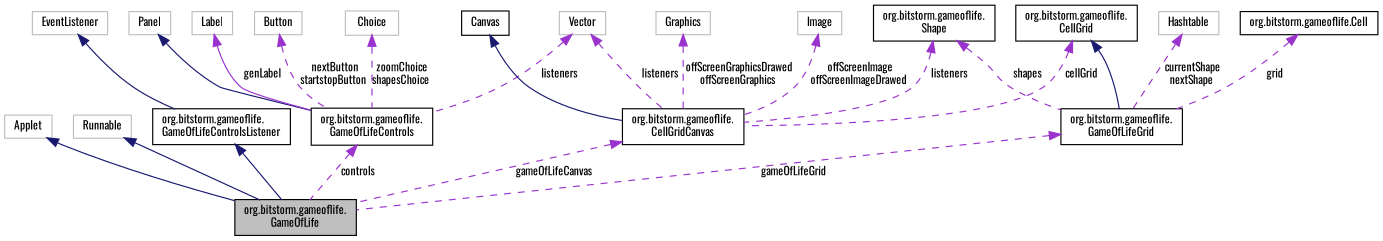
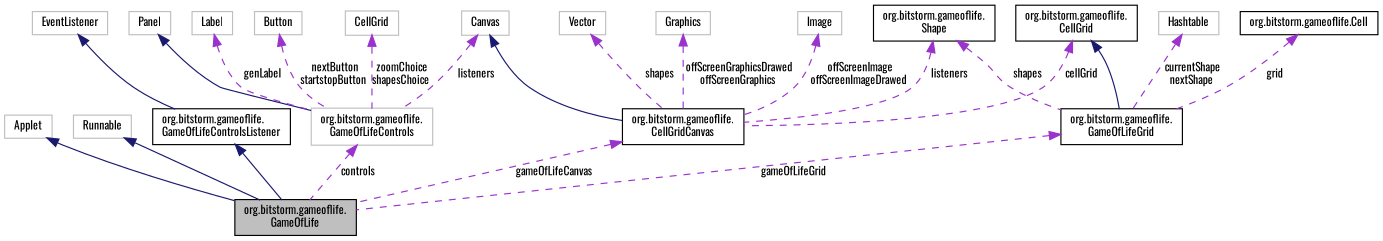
(372, 23) -> (372, 23)
(485, 23) -> (485, 23)
(659, 75) -> (659, 75)
(237, 83) -> (237, 83)
(503, 86) -> (439, 80)
(372, 127) -> (372, 127)
